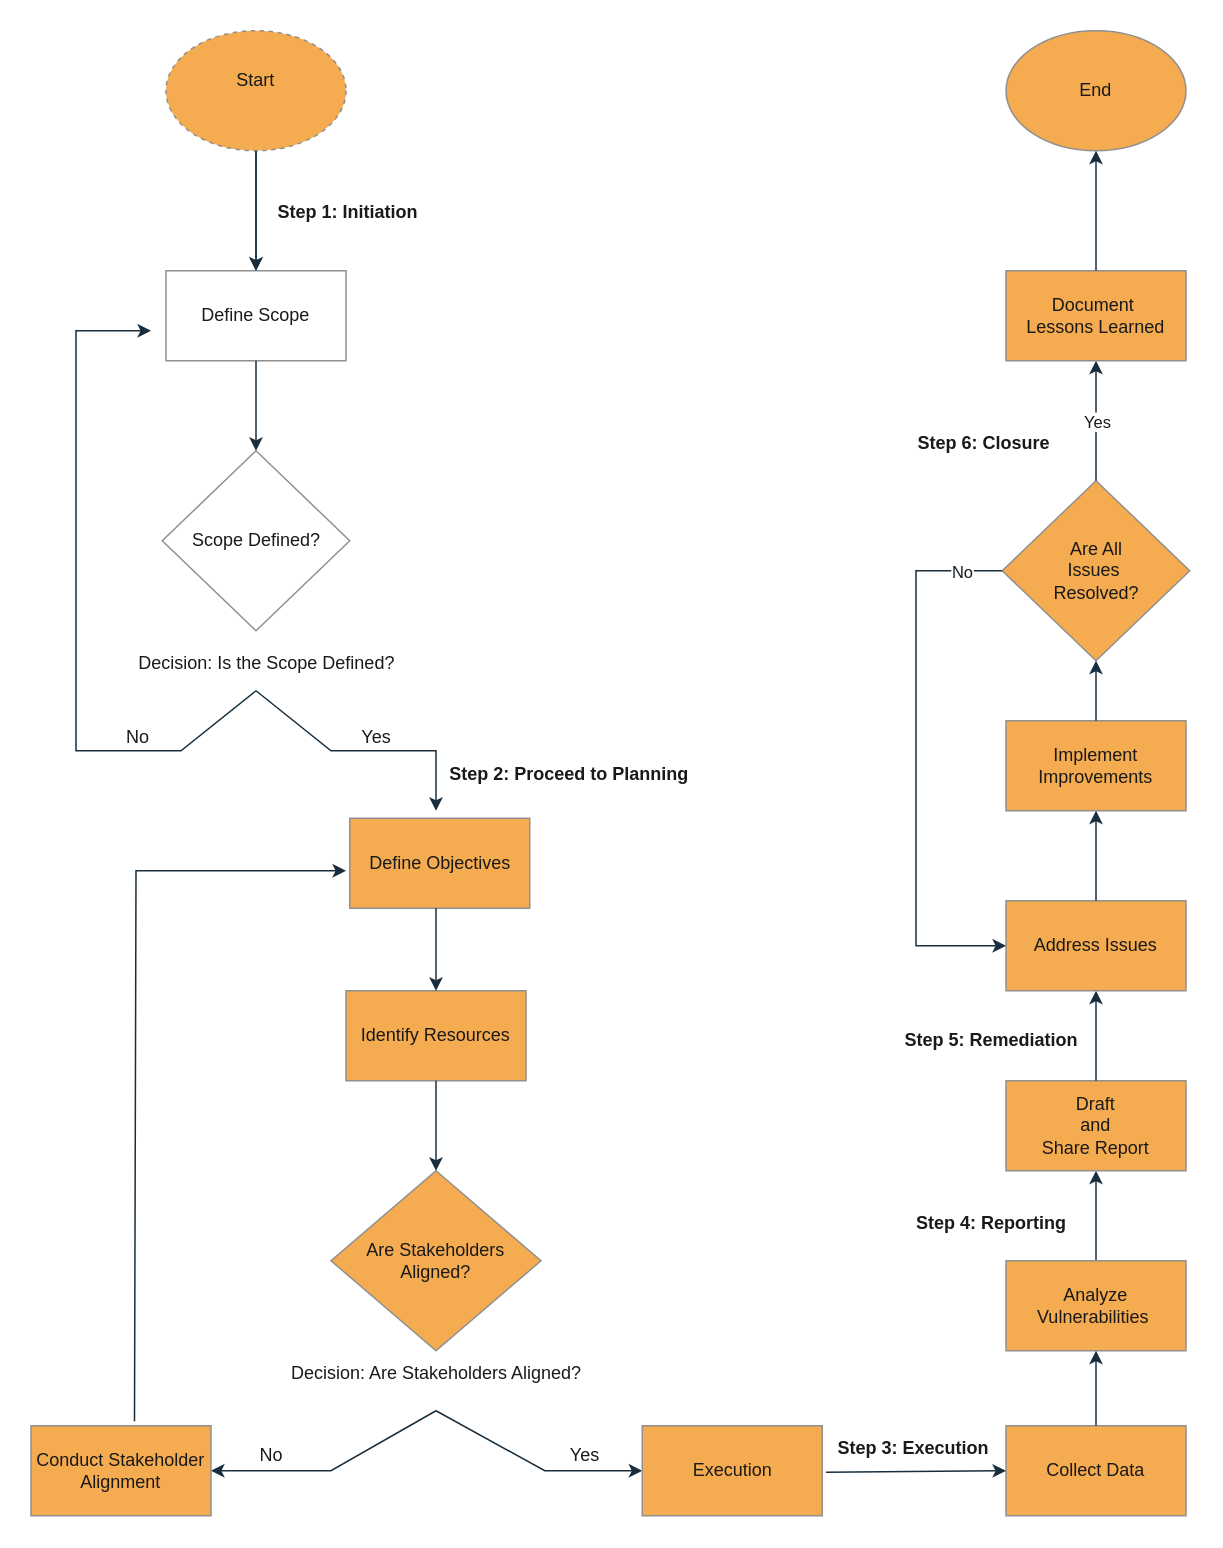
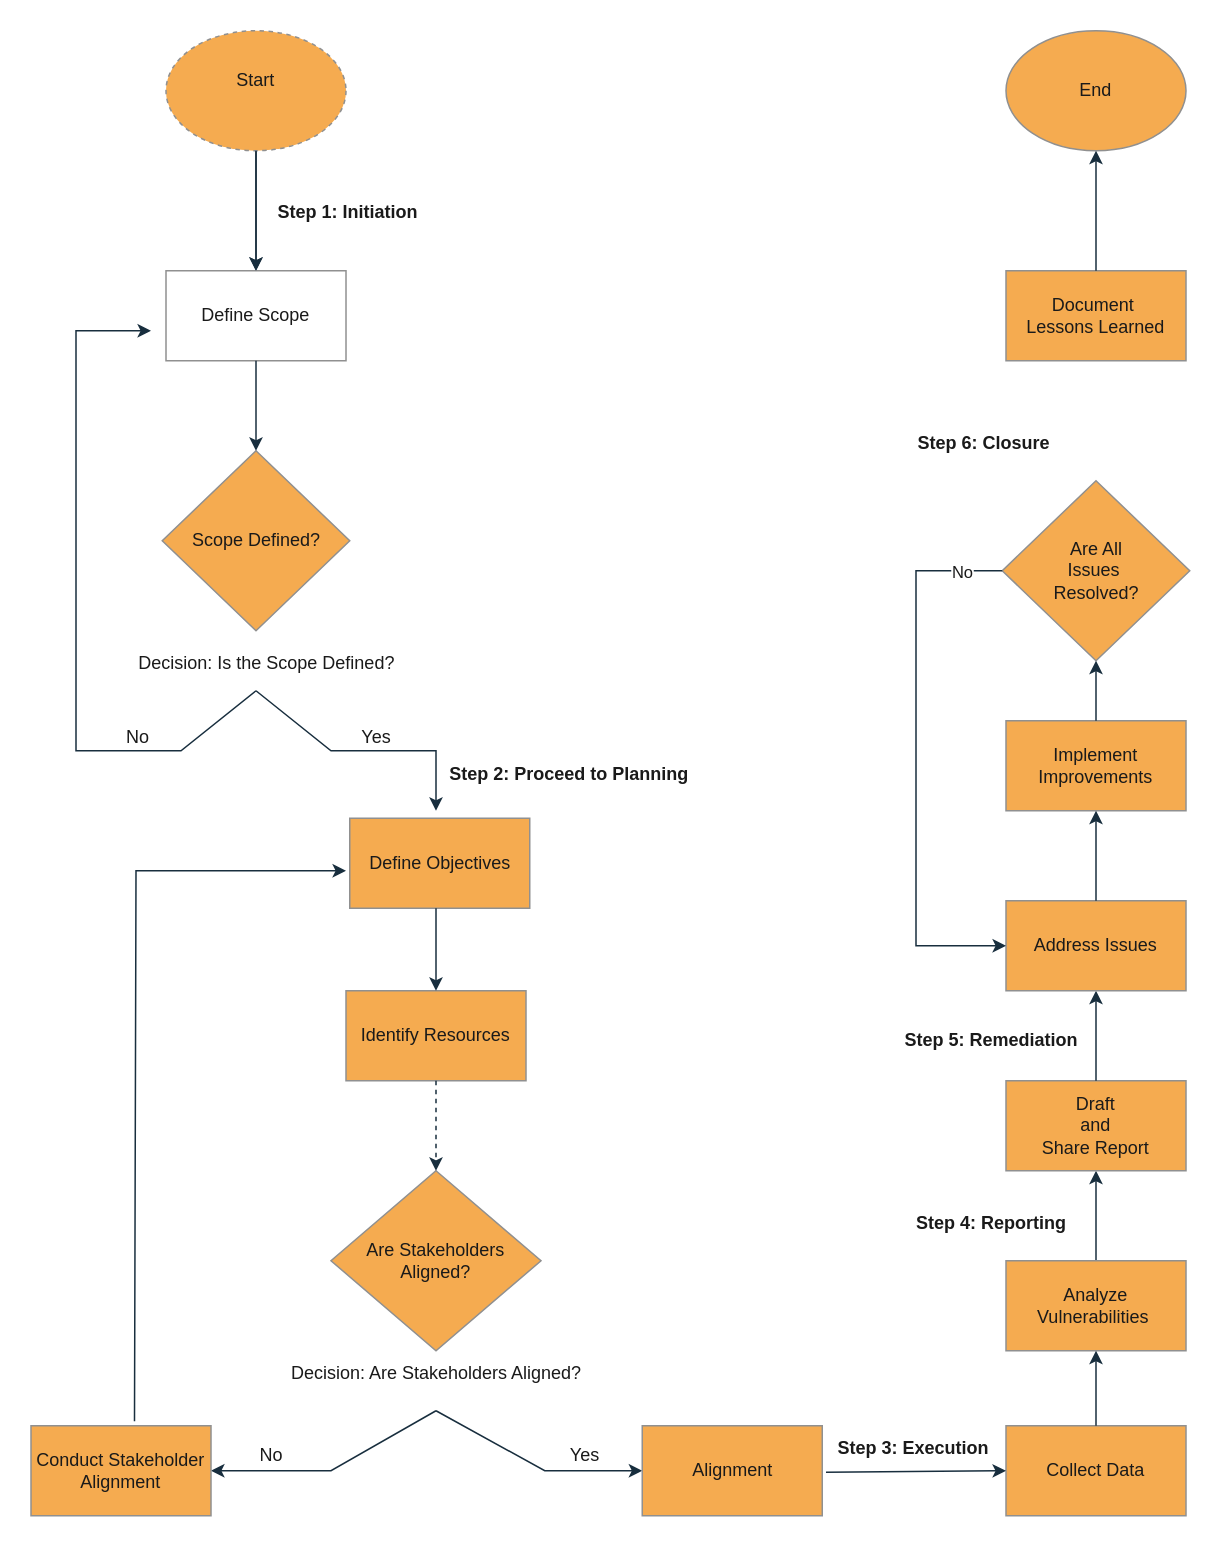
(1096, 426) -> none
(256, 541) -> (256, 541)
(436, 1122) -> (436, 1122)
(733, 1471) -> (733, 1471)
